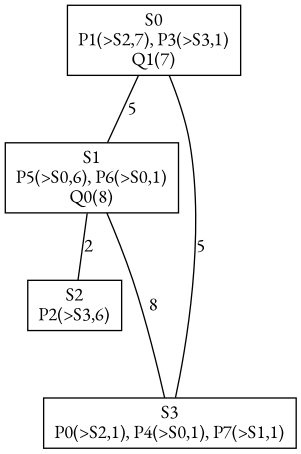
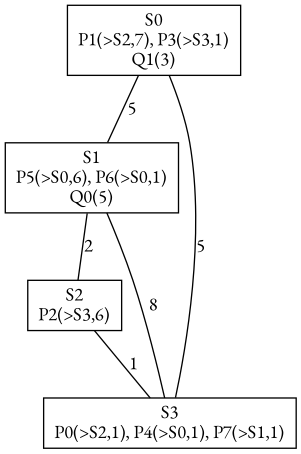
(154, 40) -> (154, 40)
(92, 178) -> (92, 178)
none -> (122, 364)
